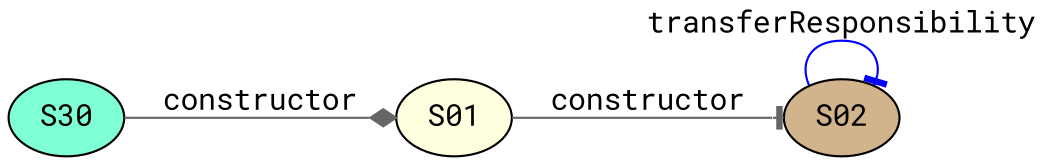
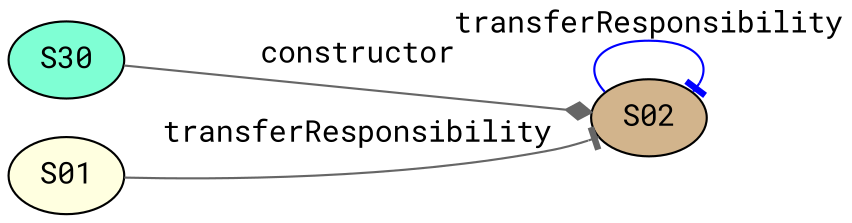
(648, 102) -> (358, 134)
(247, 118) -> (345, 88)
